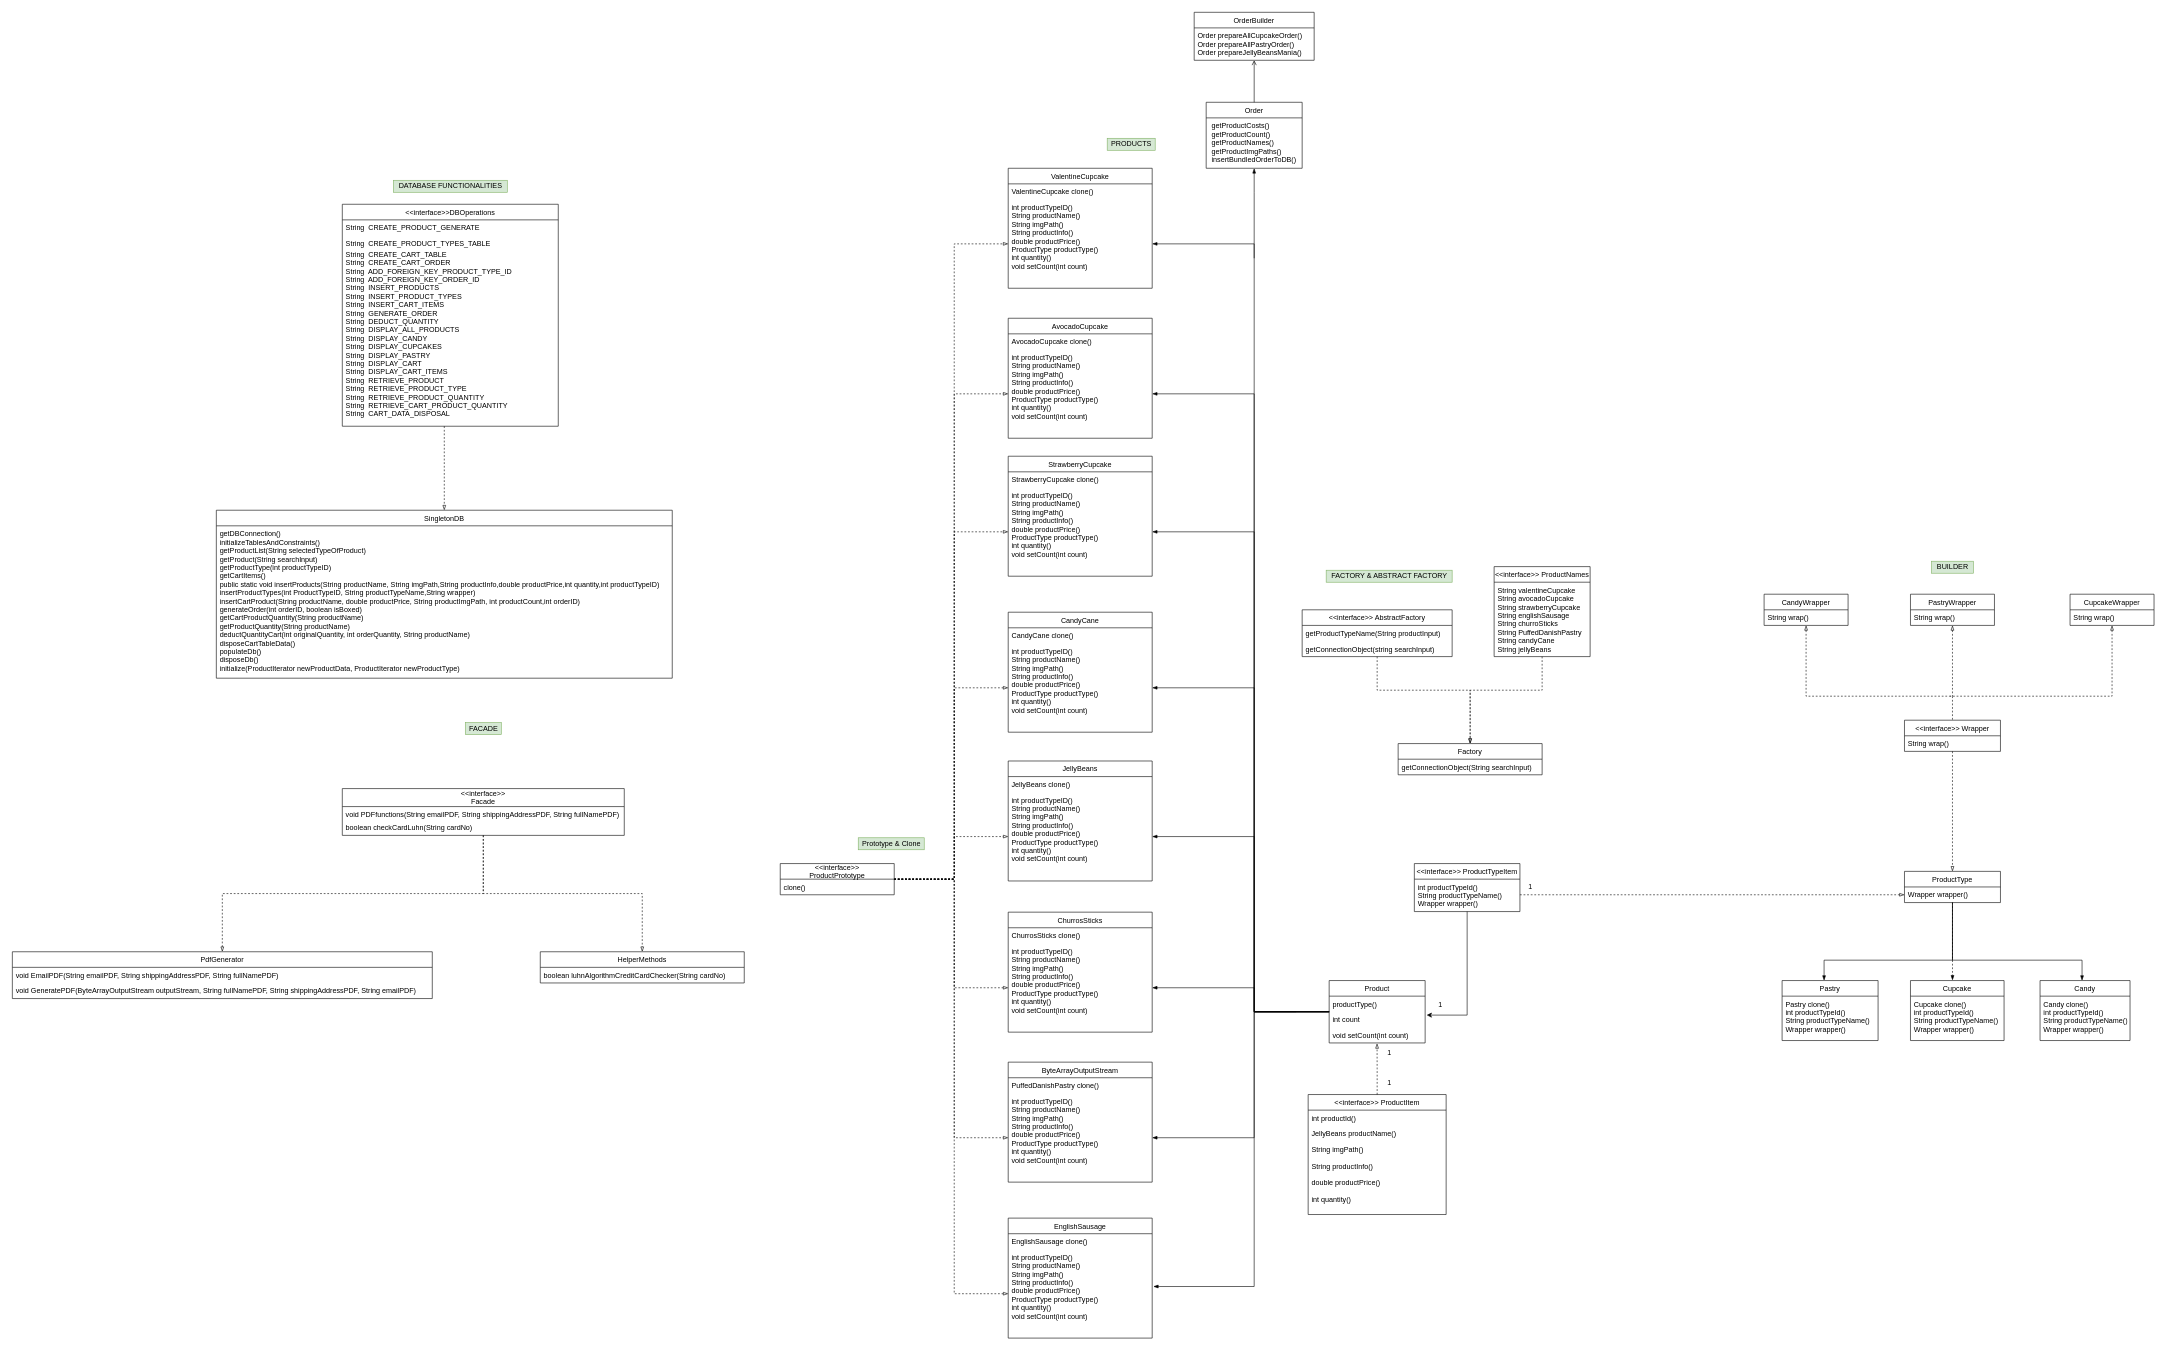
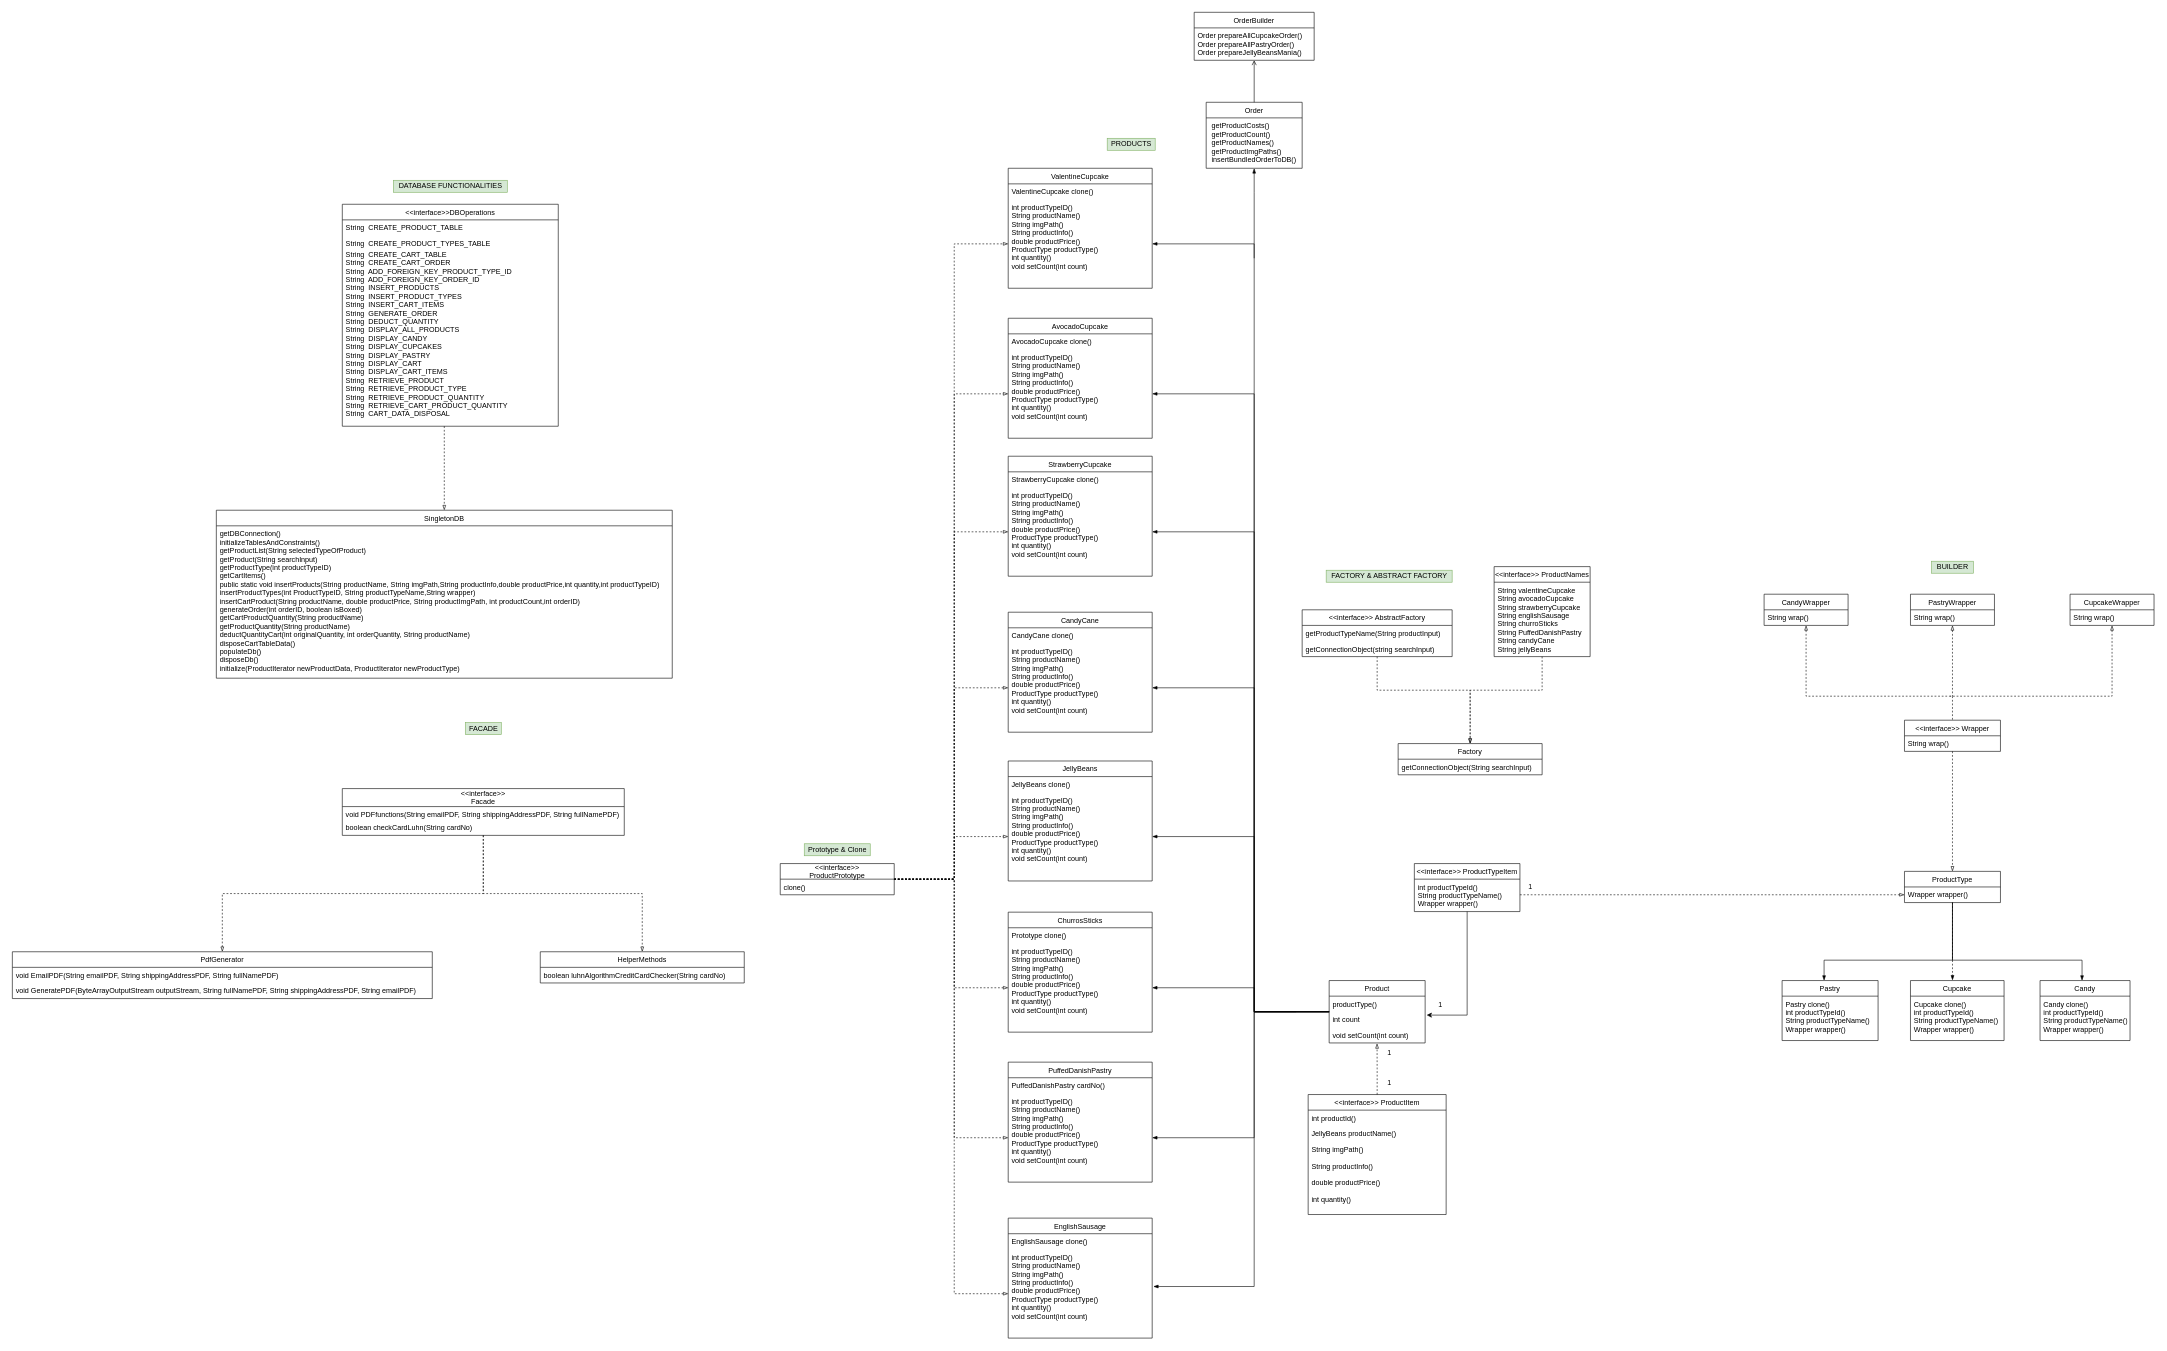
(406, 228) -> (400, 228)
(891, 844) -> (837, 850)
(1051, 936) -> (1044, 936)
(1080, 1070) -> (1080, 1070)
(1061, 1086) -> (1064, 1086)
